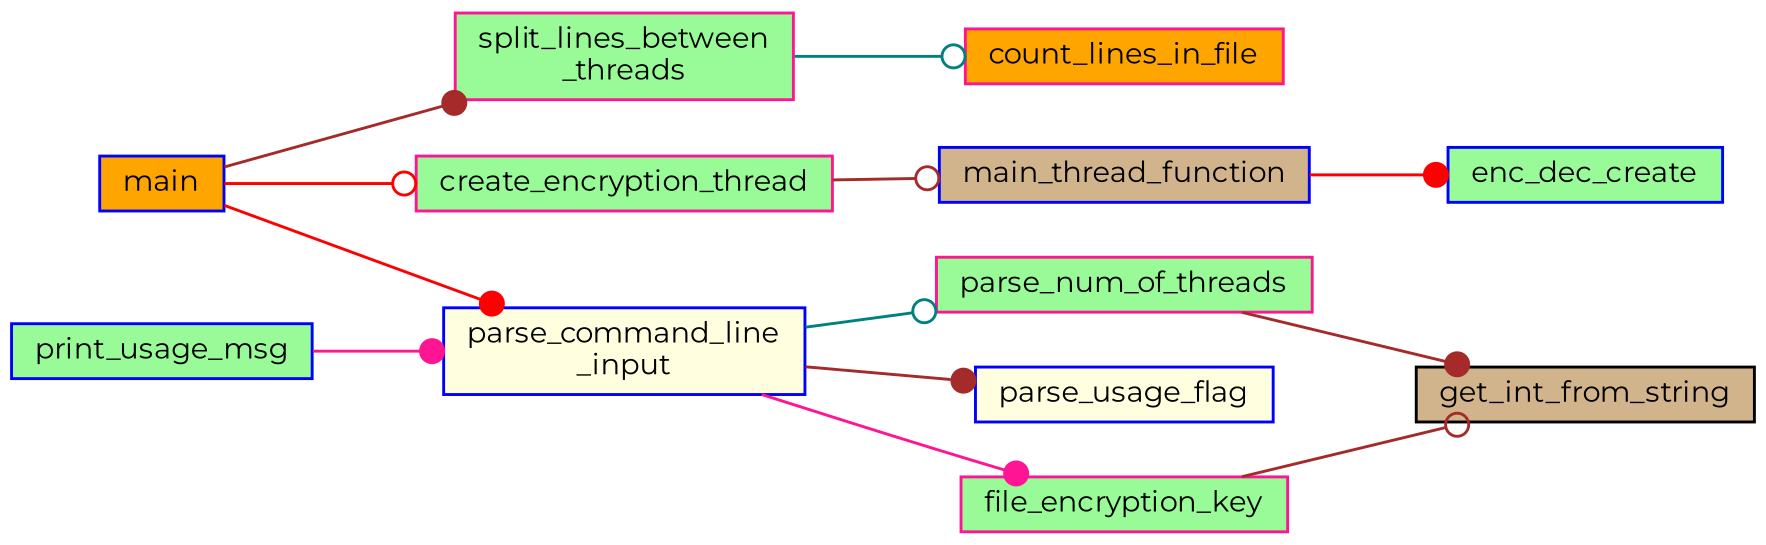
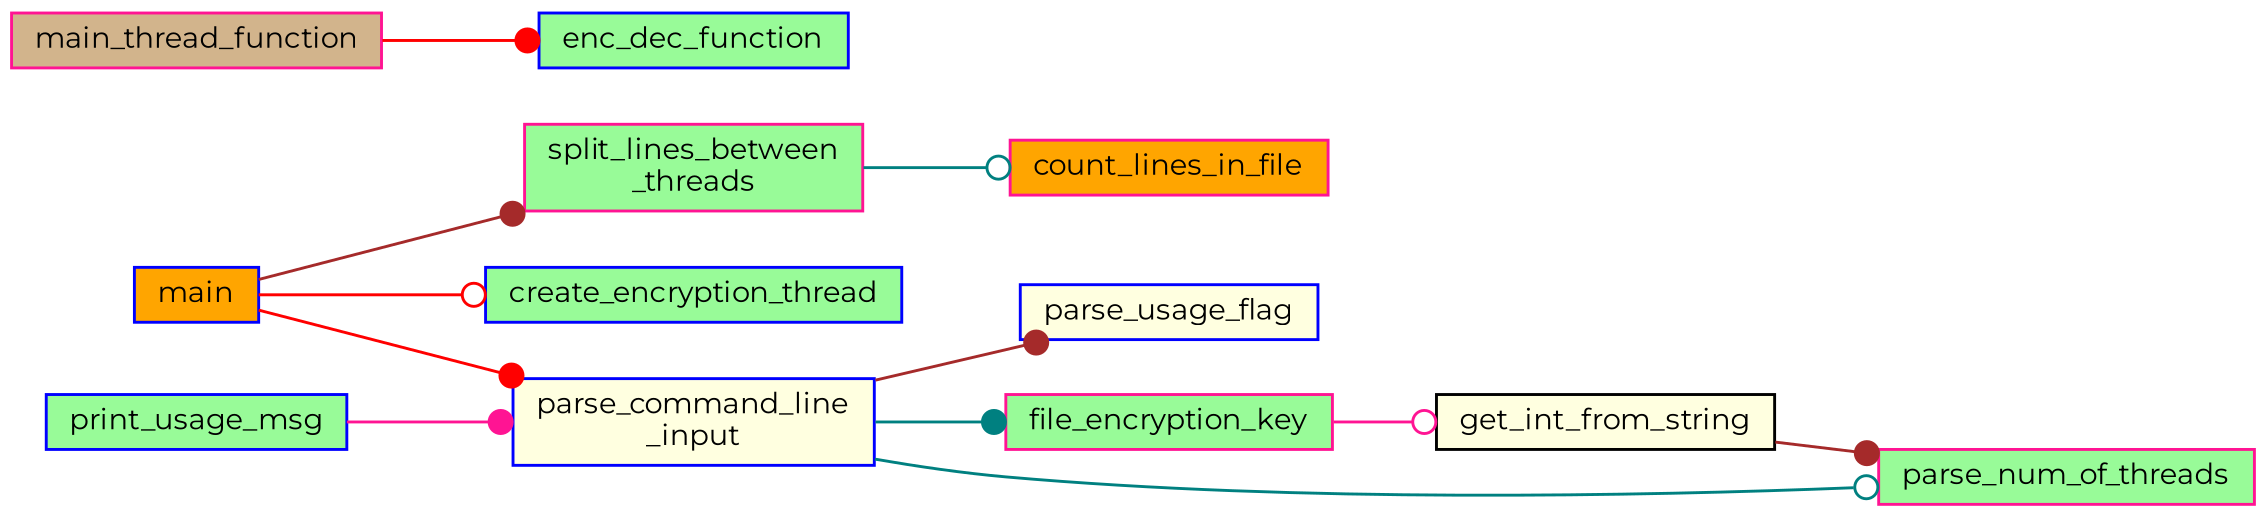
(1124, 175) -> (197, 40)
(1585, 175) -> (694, 40)
(874, 179) -> none
(624, 184) -> (694, 295)
(1344, 337) -> (1815, 447)
(1585, 395) -> (1606, 422)
(883, 433) -> (929, 422)
(1344, 452) -> (1373, 422)
